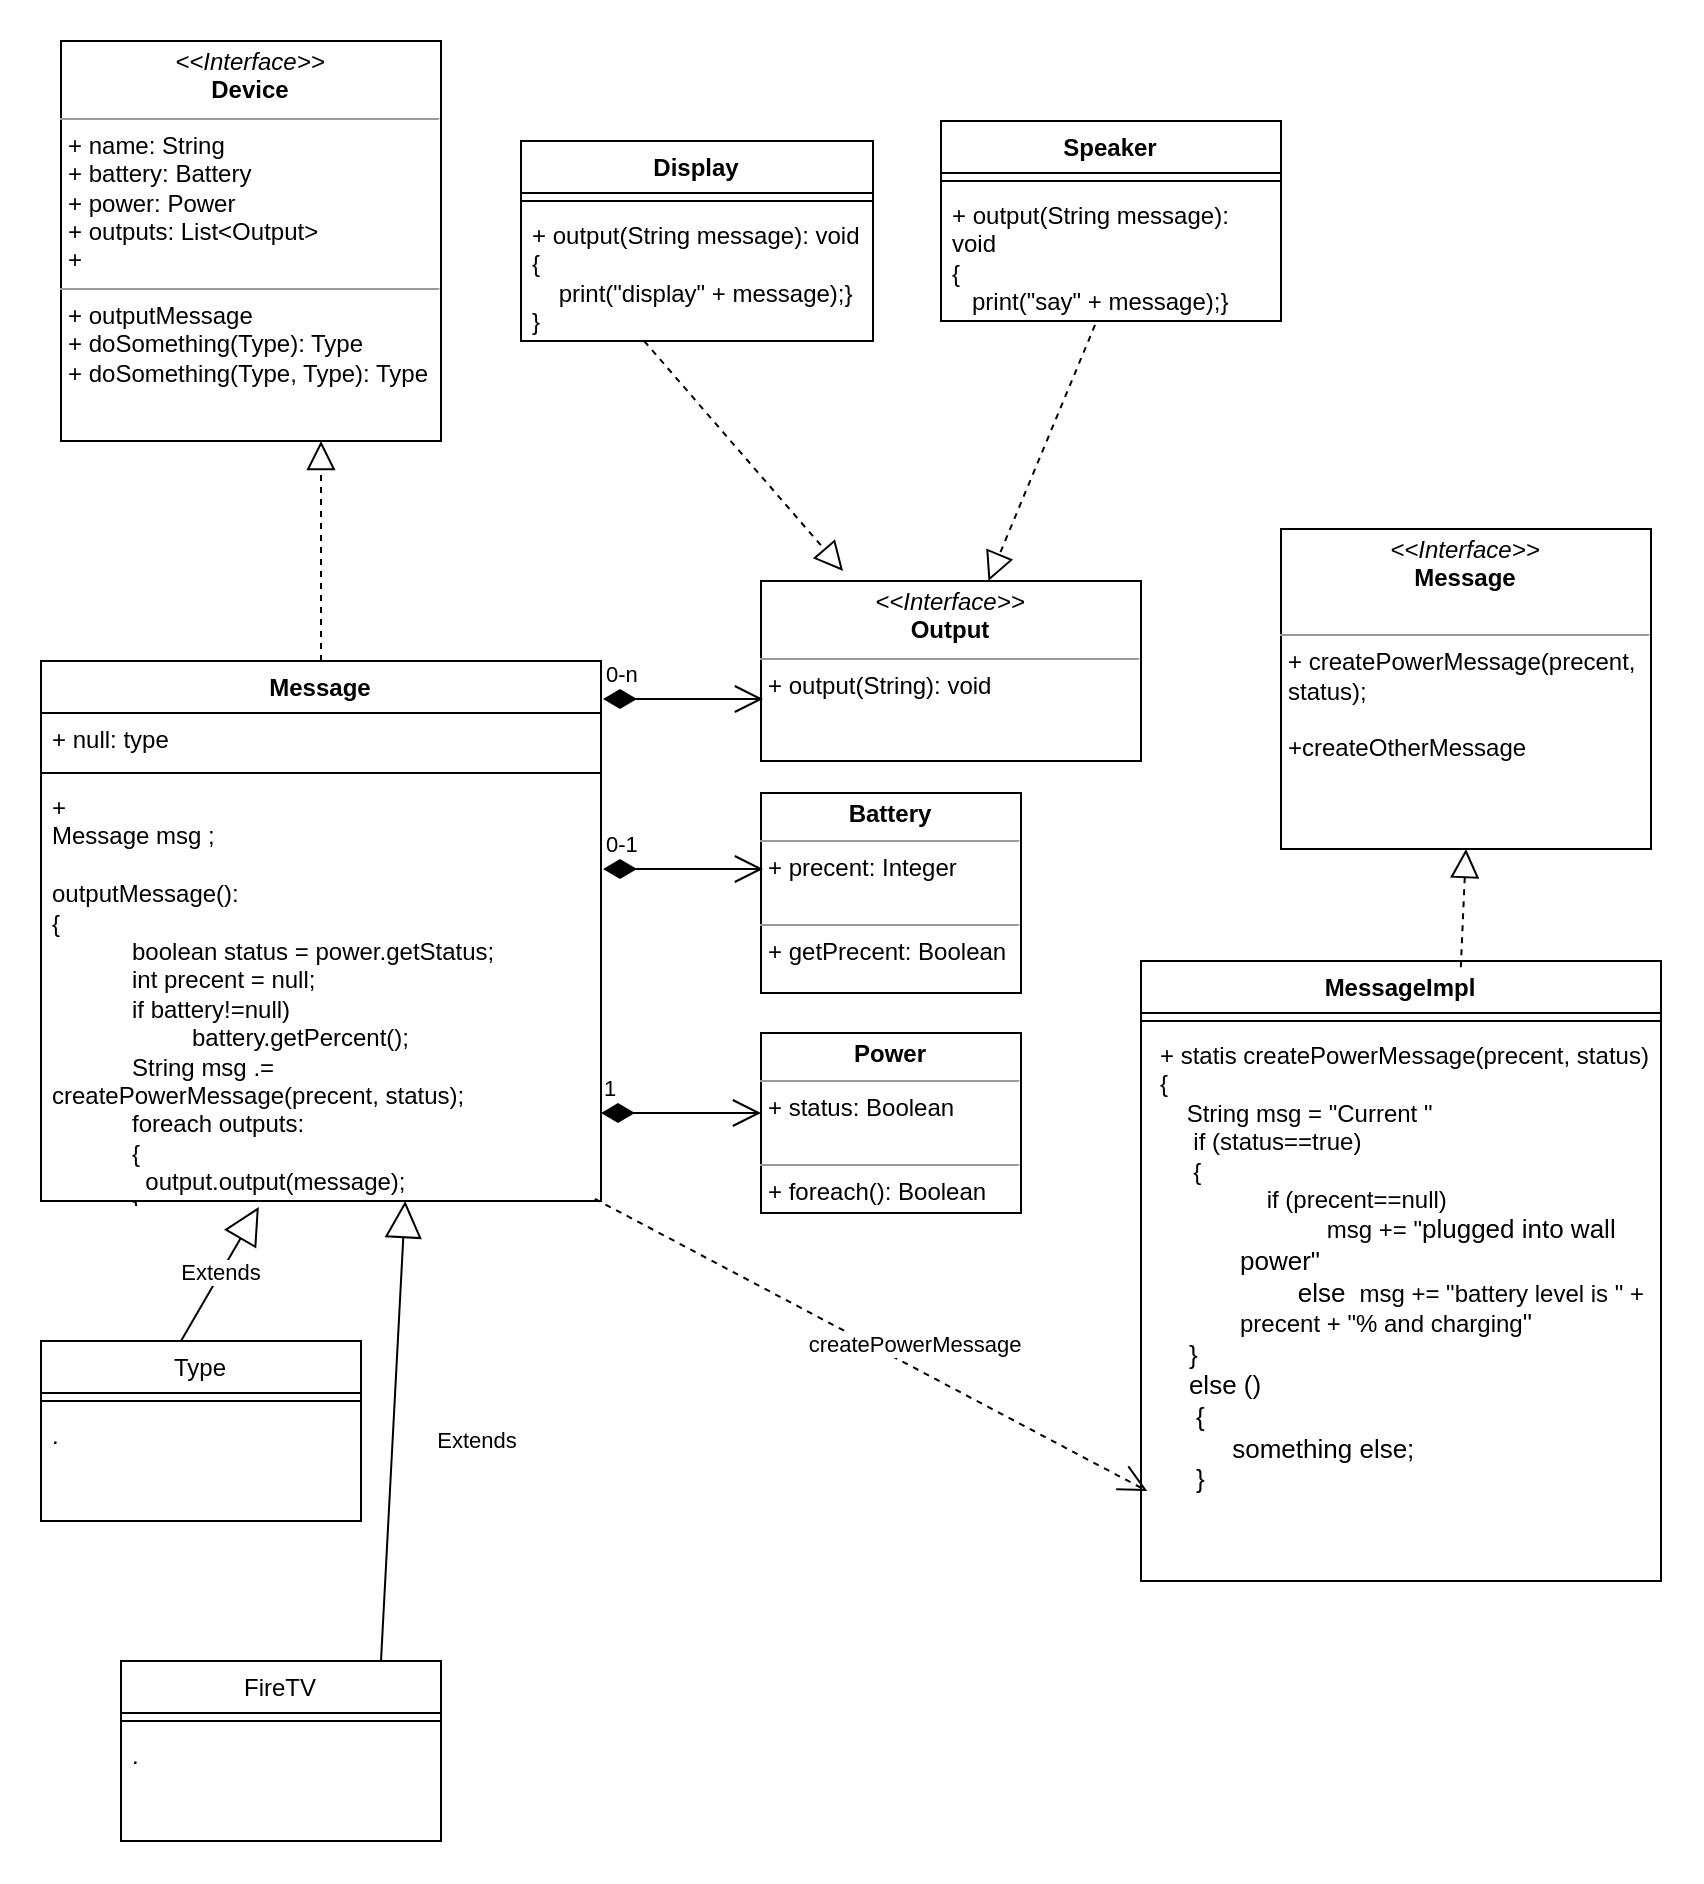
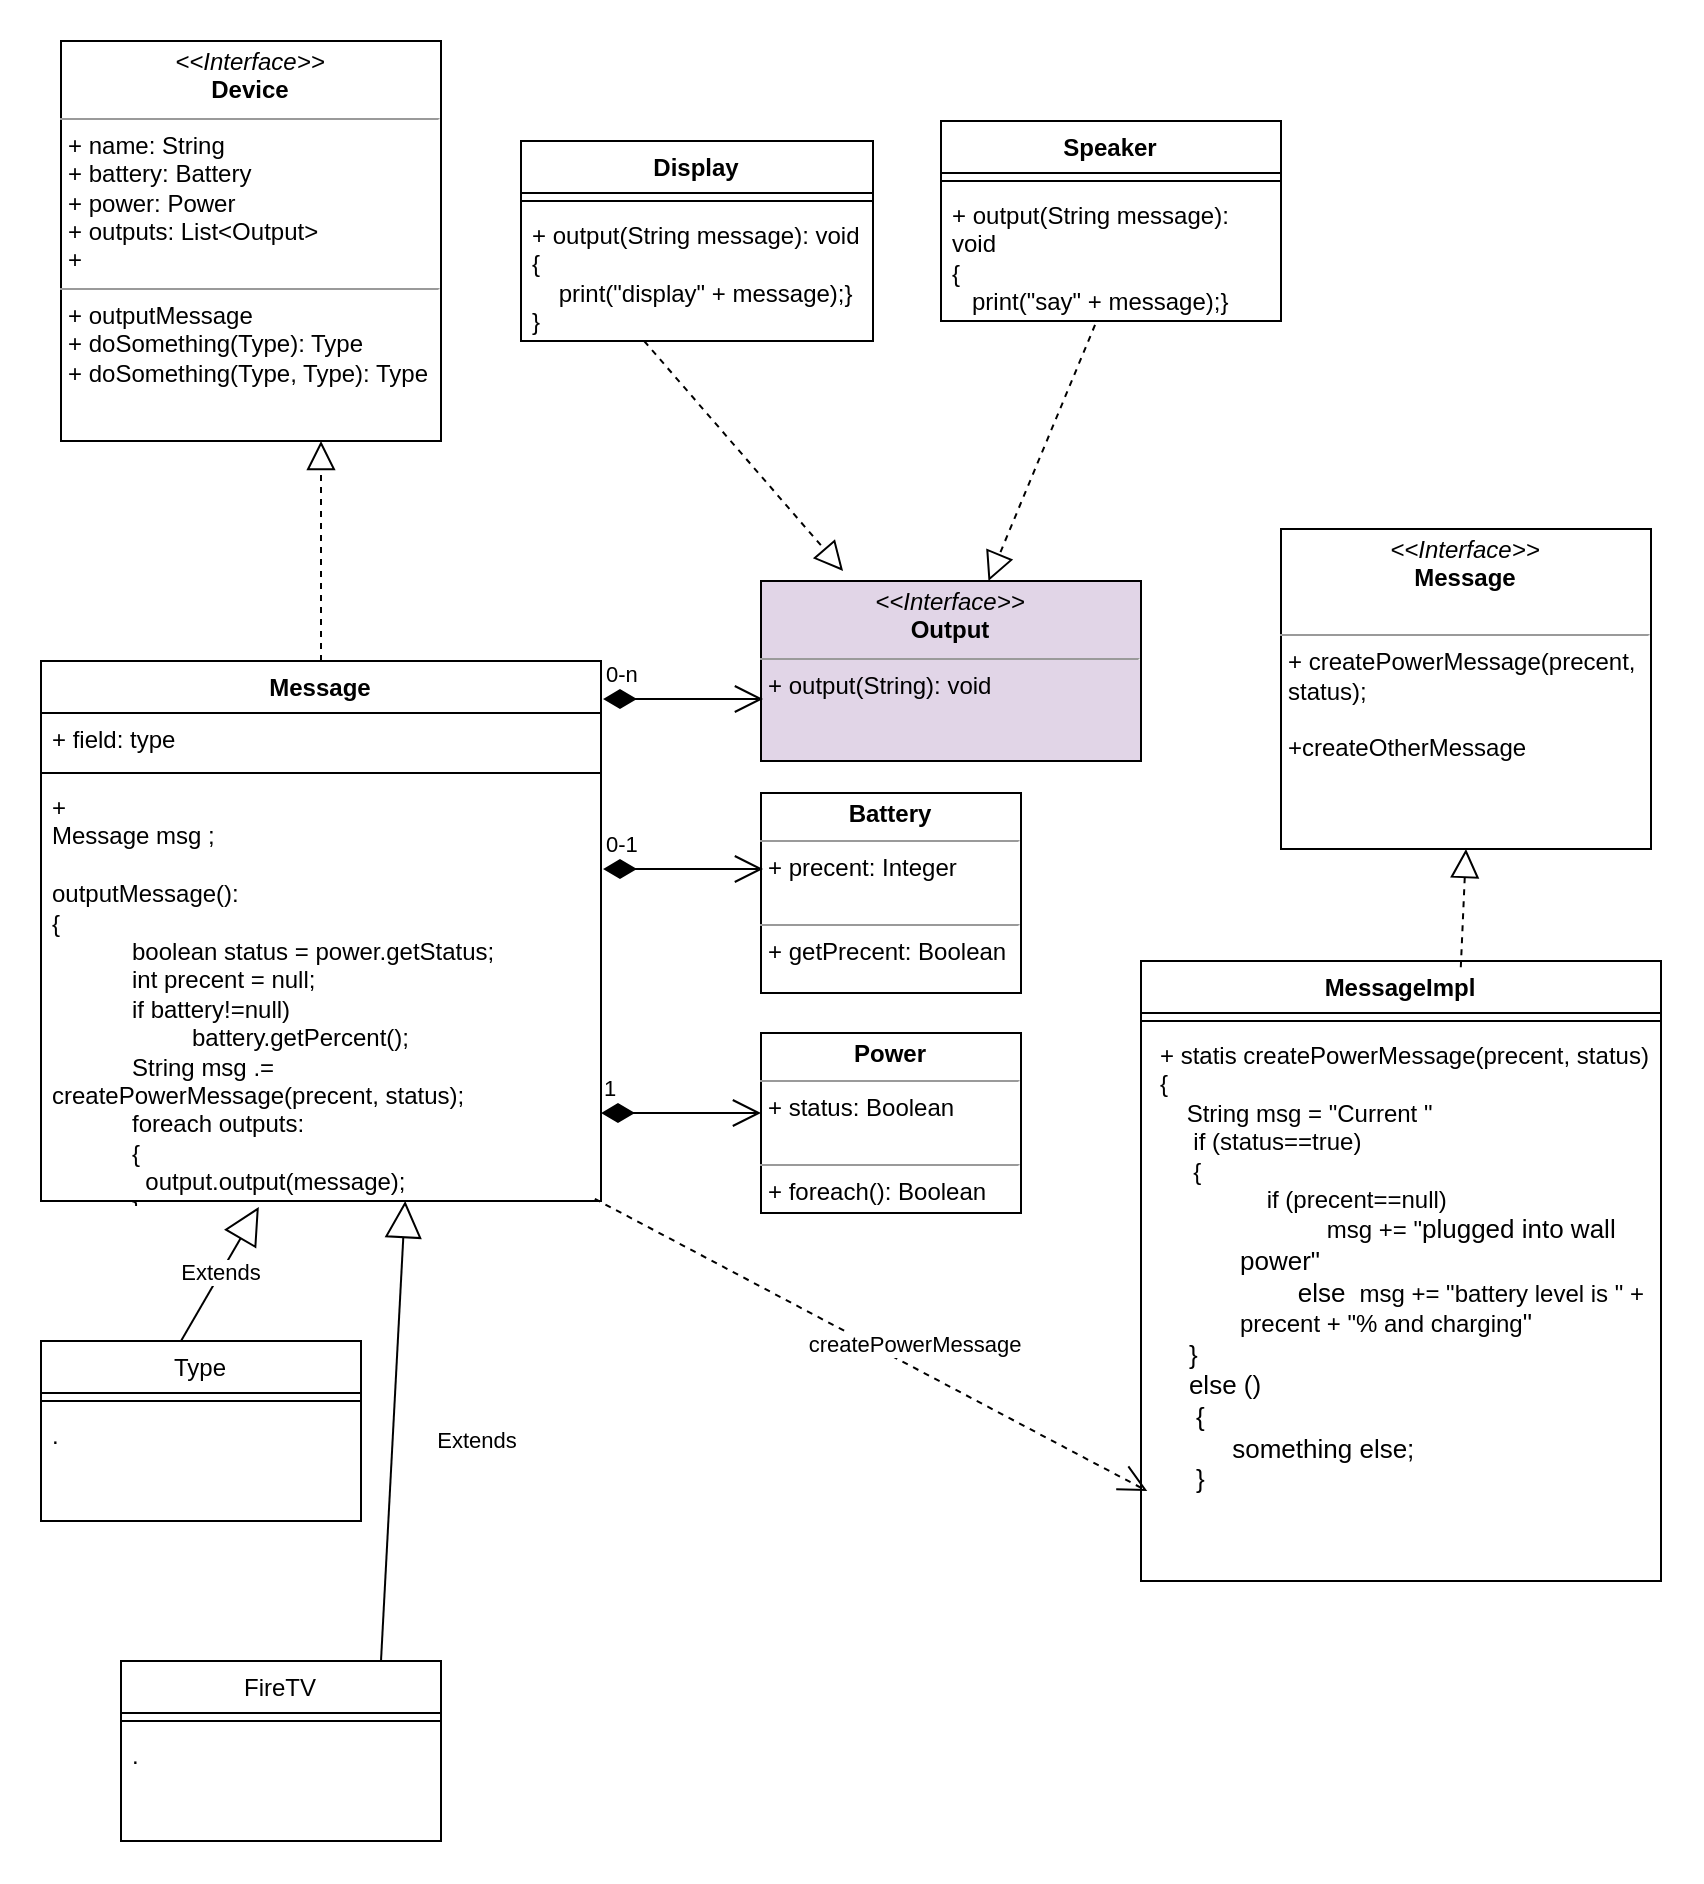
(951, 671) -> (951, 671)
(118, 741) -> (125, 741)
